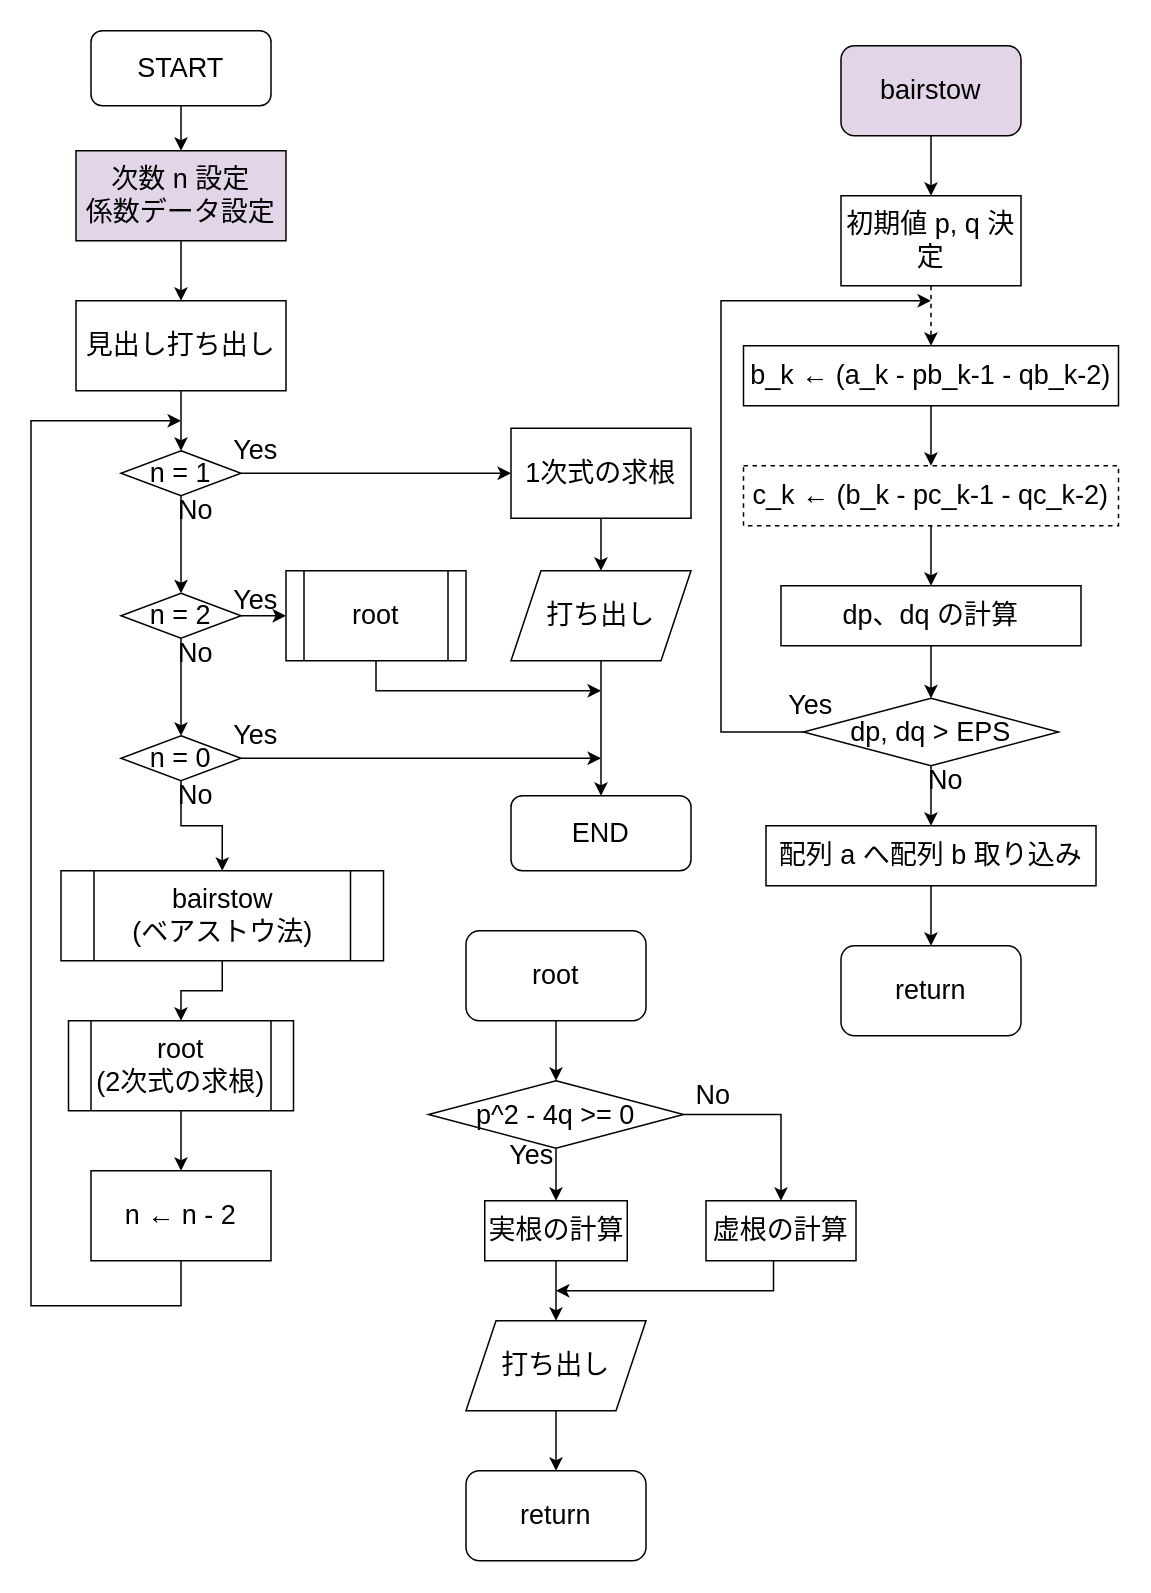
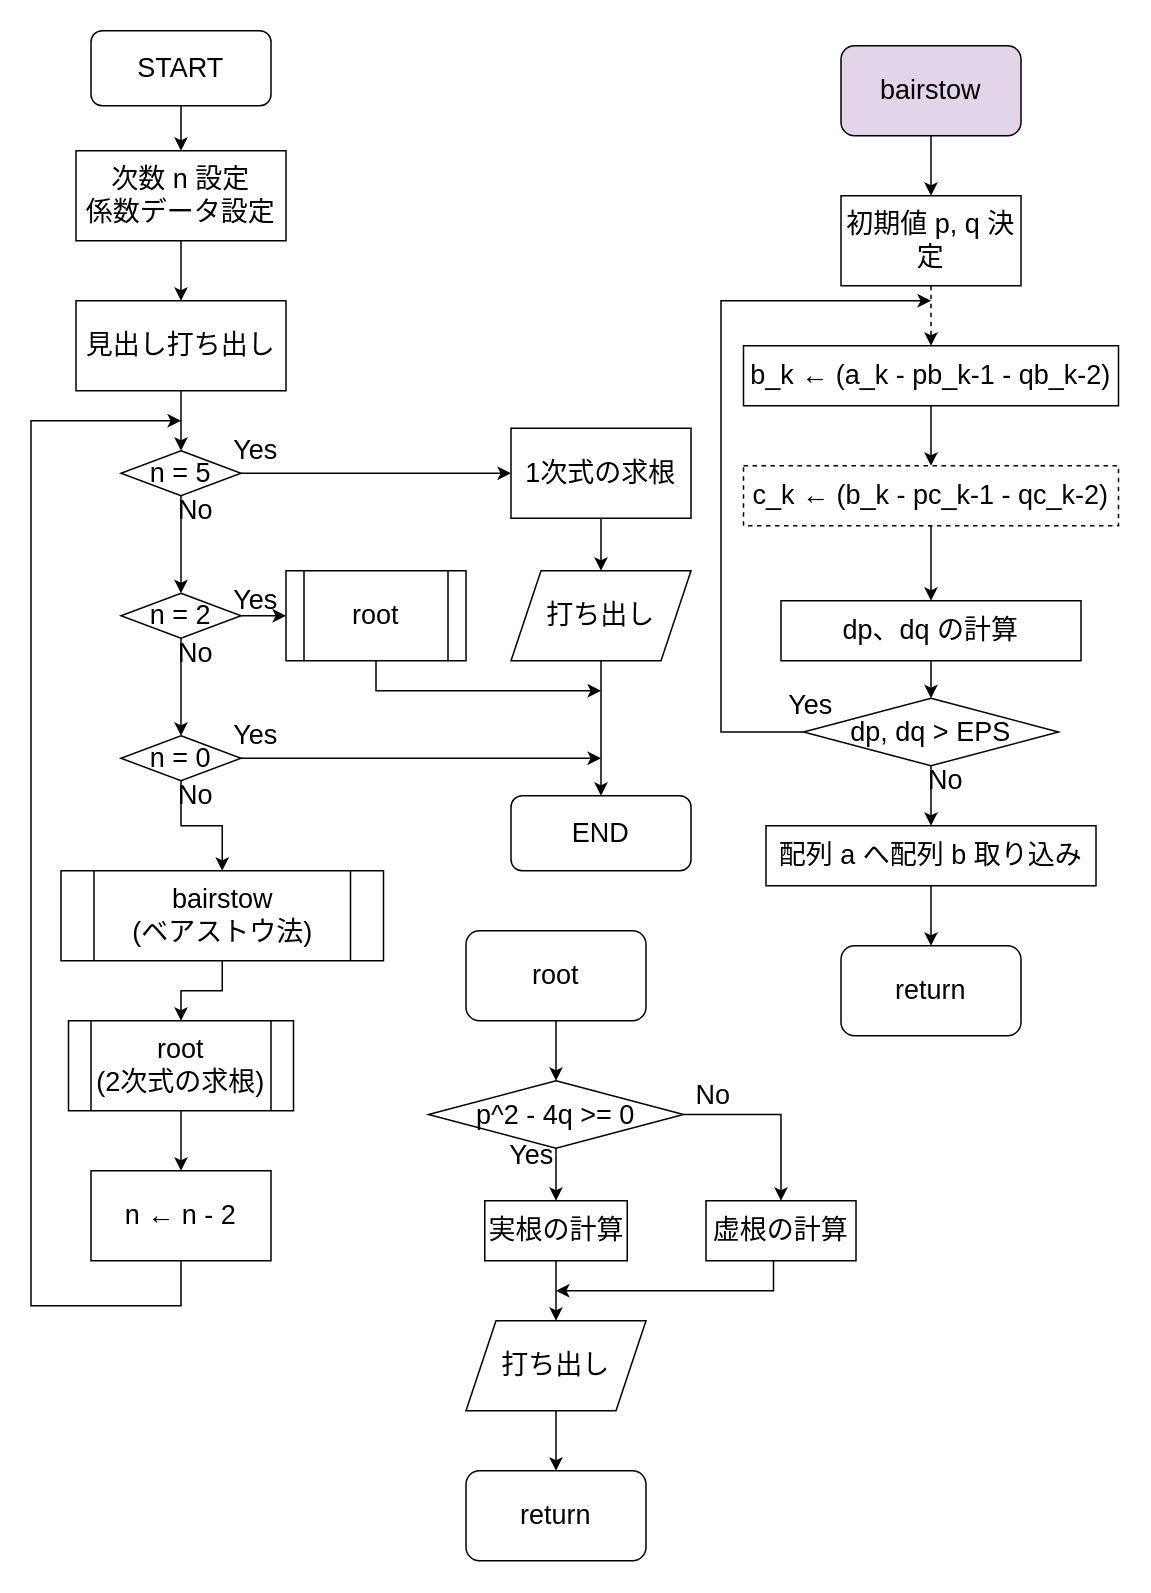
(181, 196) -> (181, 196)
(181, 473) -> (181, 473)
(931, 616) -> (931, 631)
